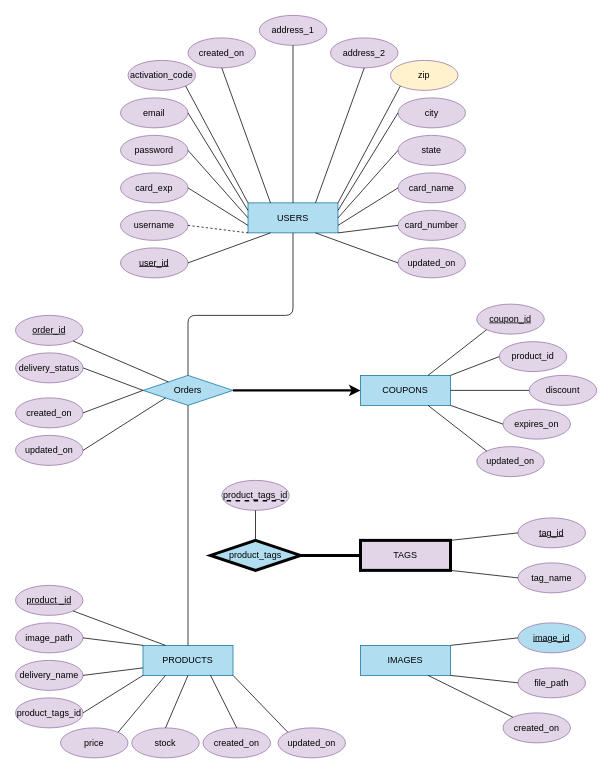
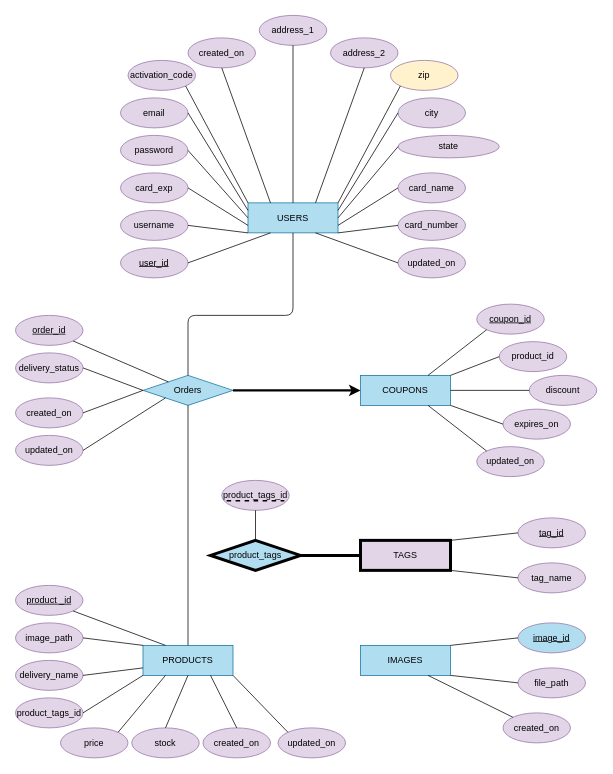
(432, 150) -> (449, 147)
(217, 229) -> (217, 229)
